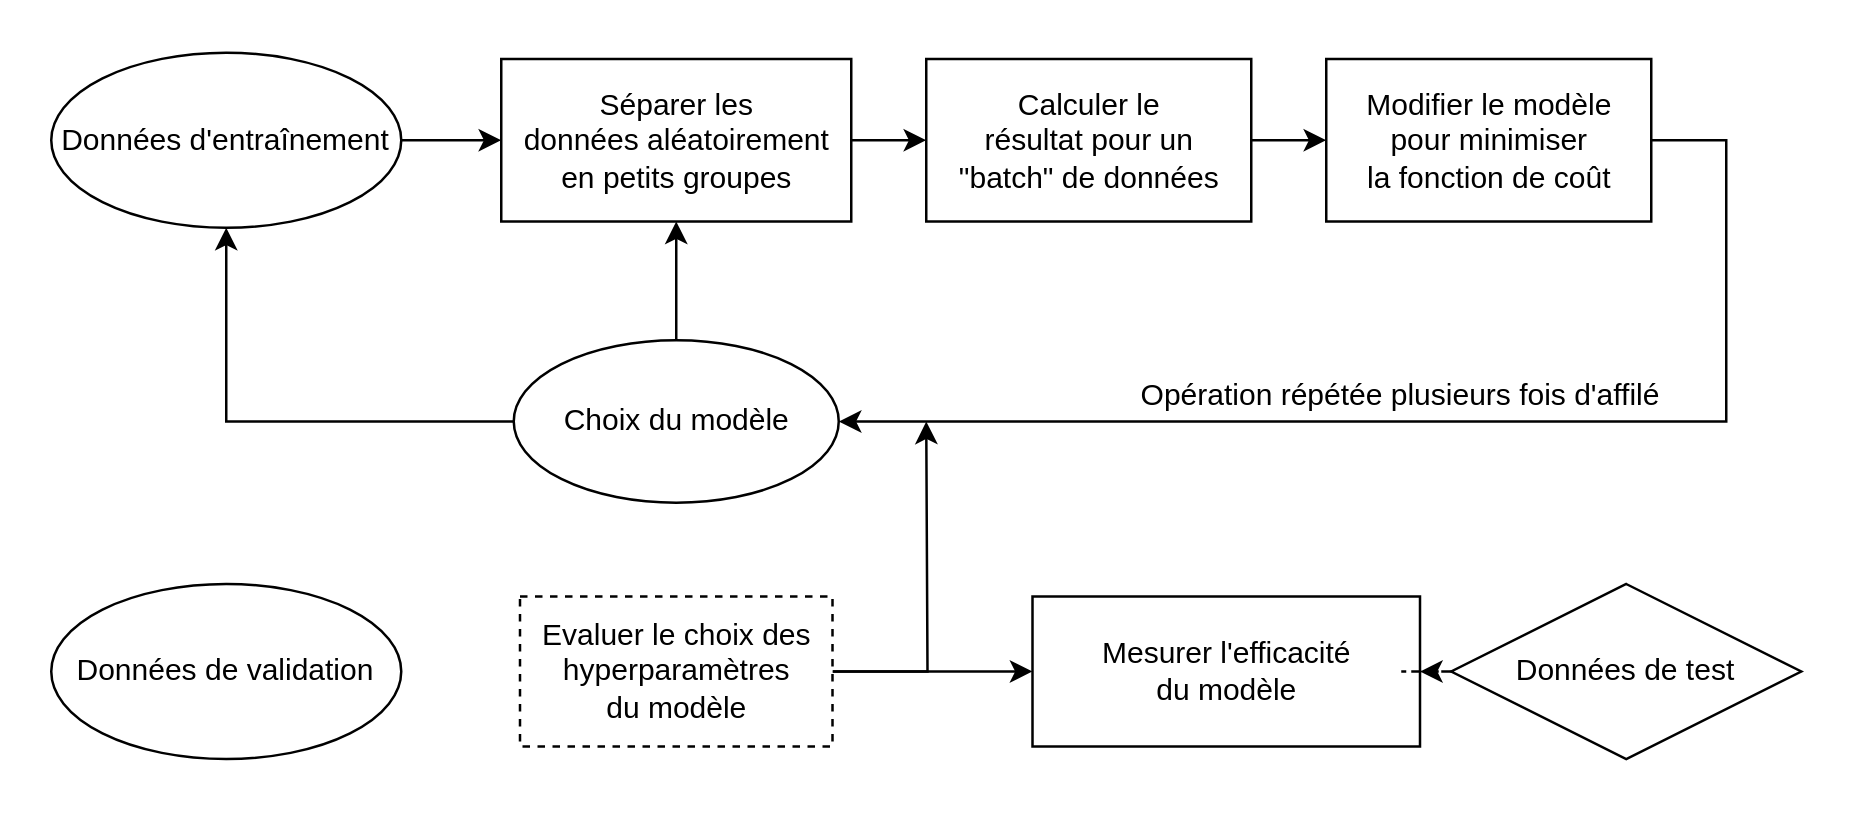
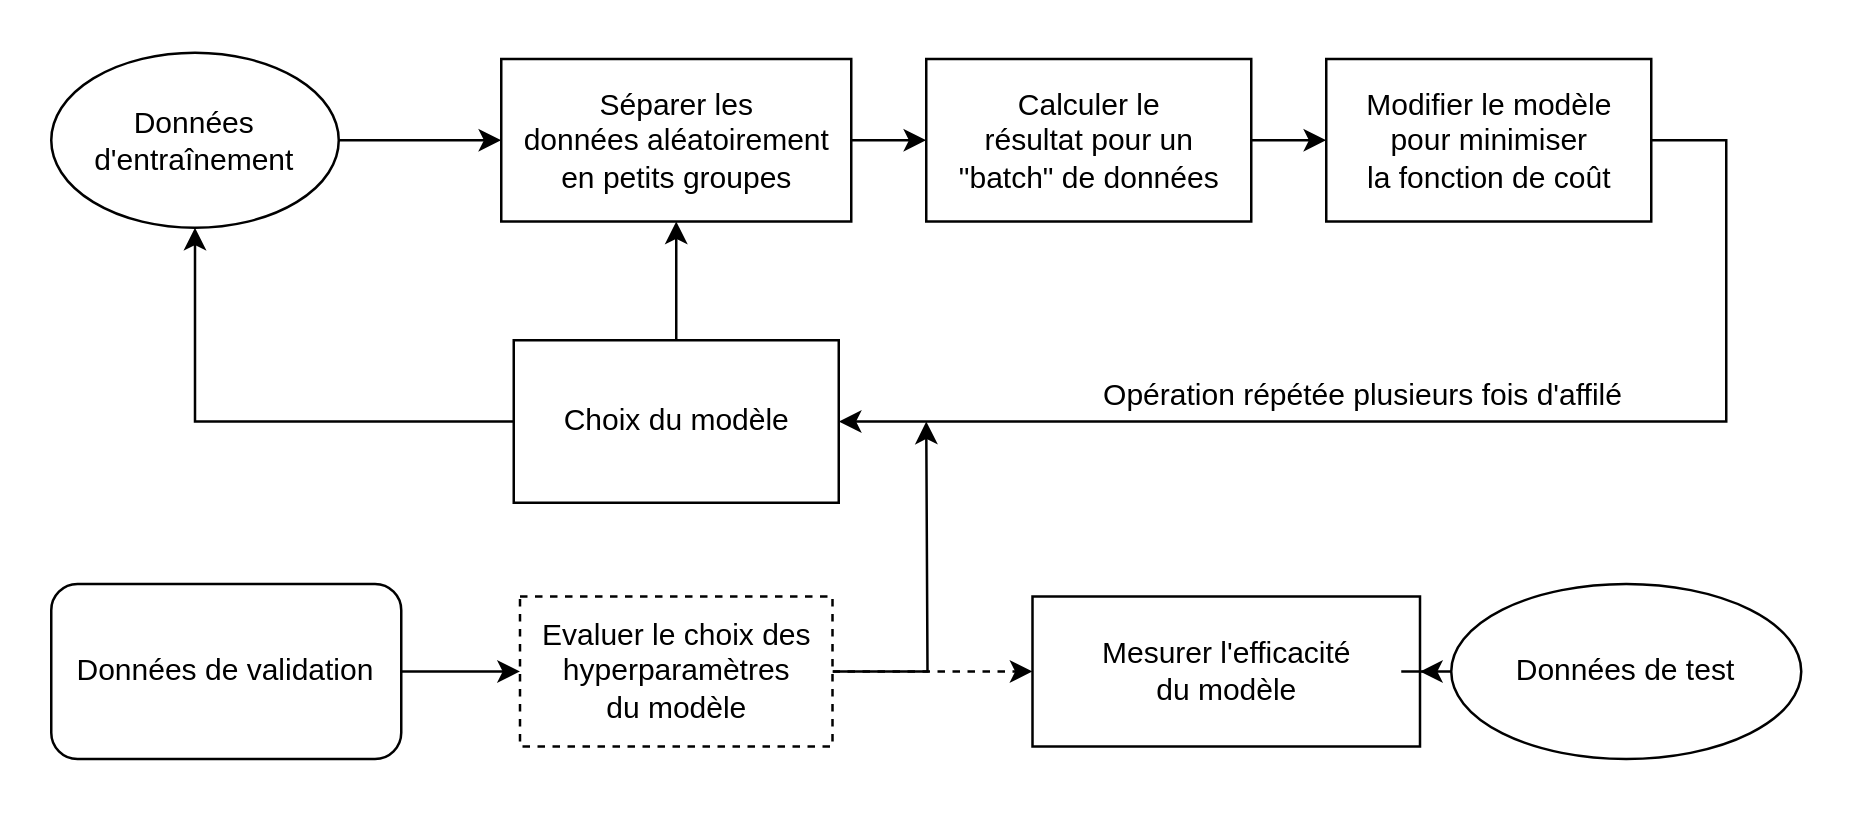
(226, 140) -> (195, 140)
(1401, 396) -> (1364, 396)
(676, 421) -> (676, 421)
(226, 671) -> (226, 671)
none -> (453, 671)
(973, 671) -> (973, 671)
(1404, 671) -> (1404, 671)
(1626, 671) -> (1626, 671)
